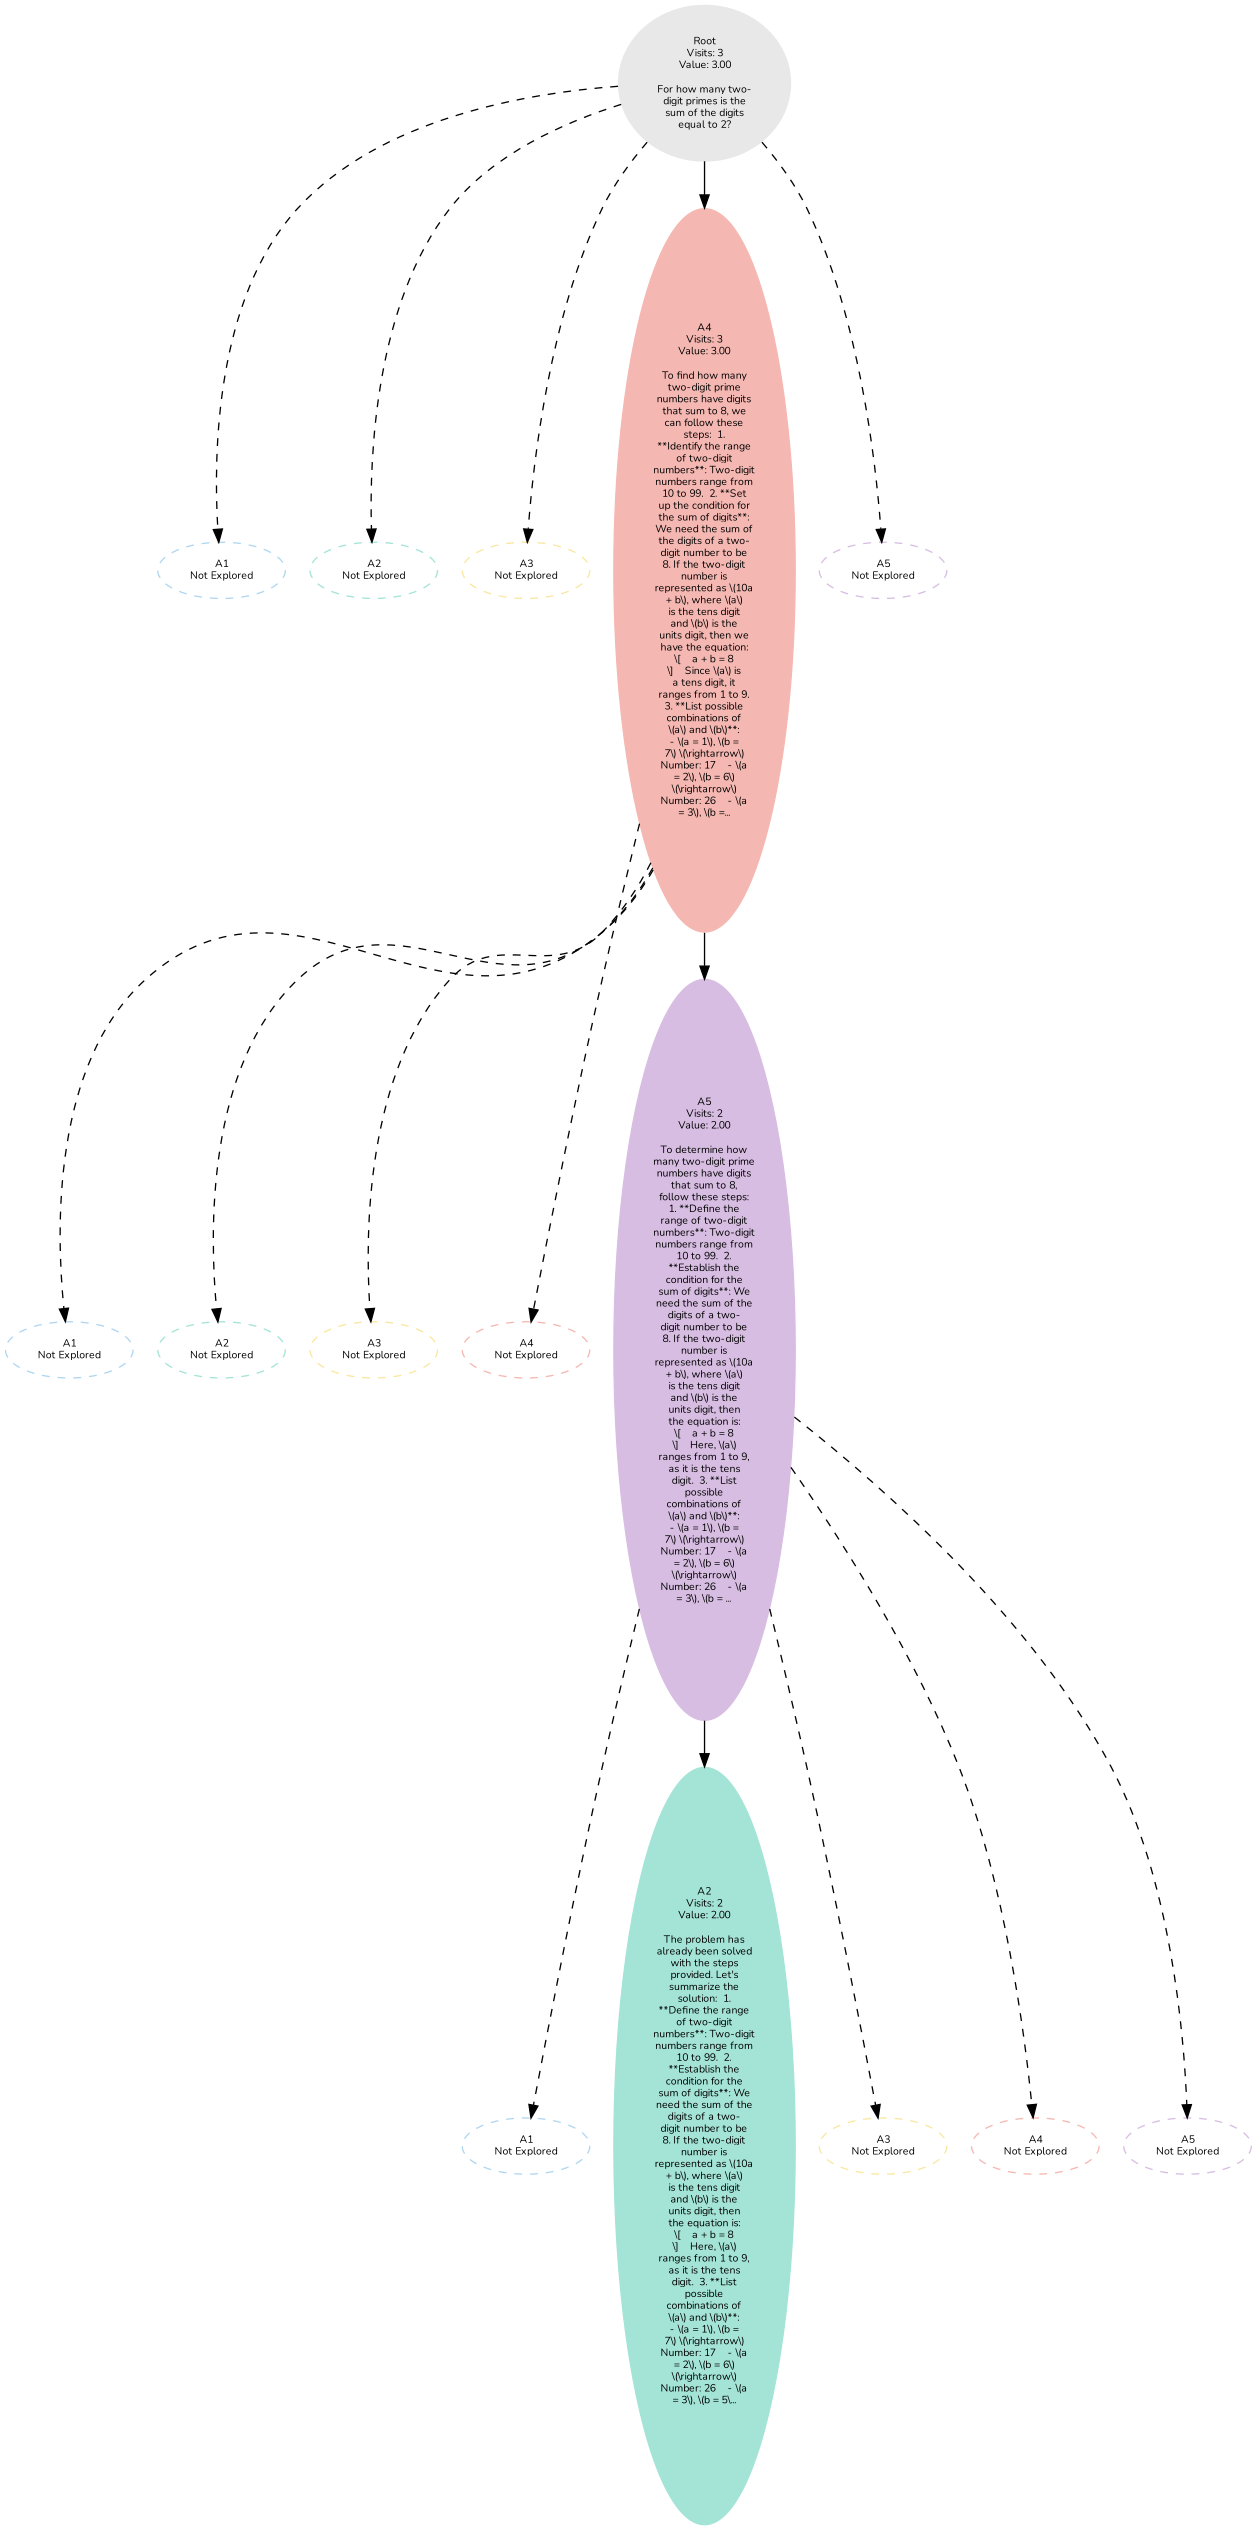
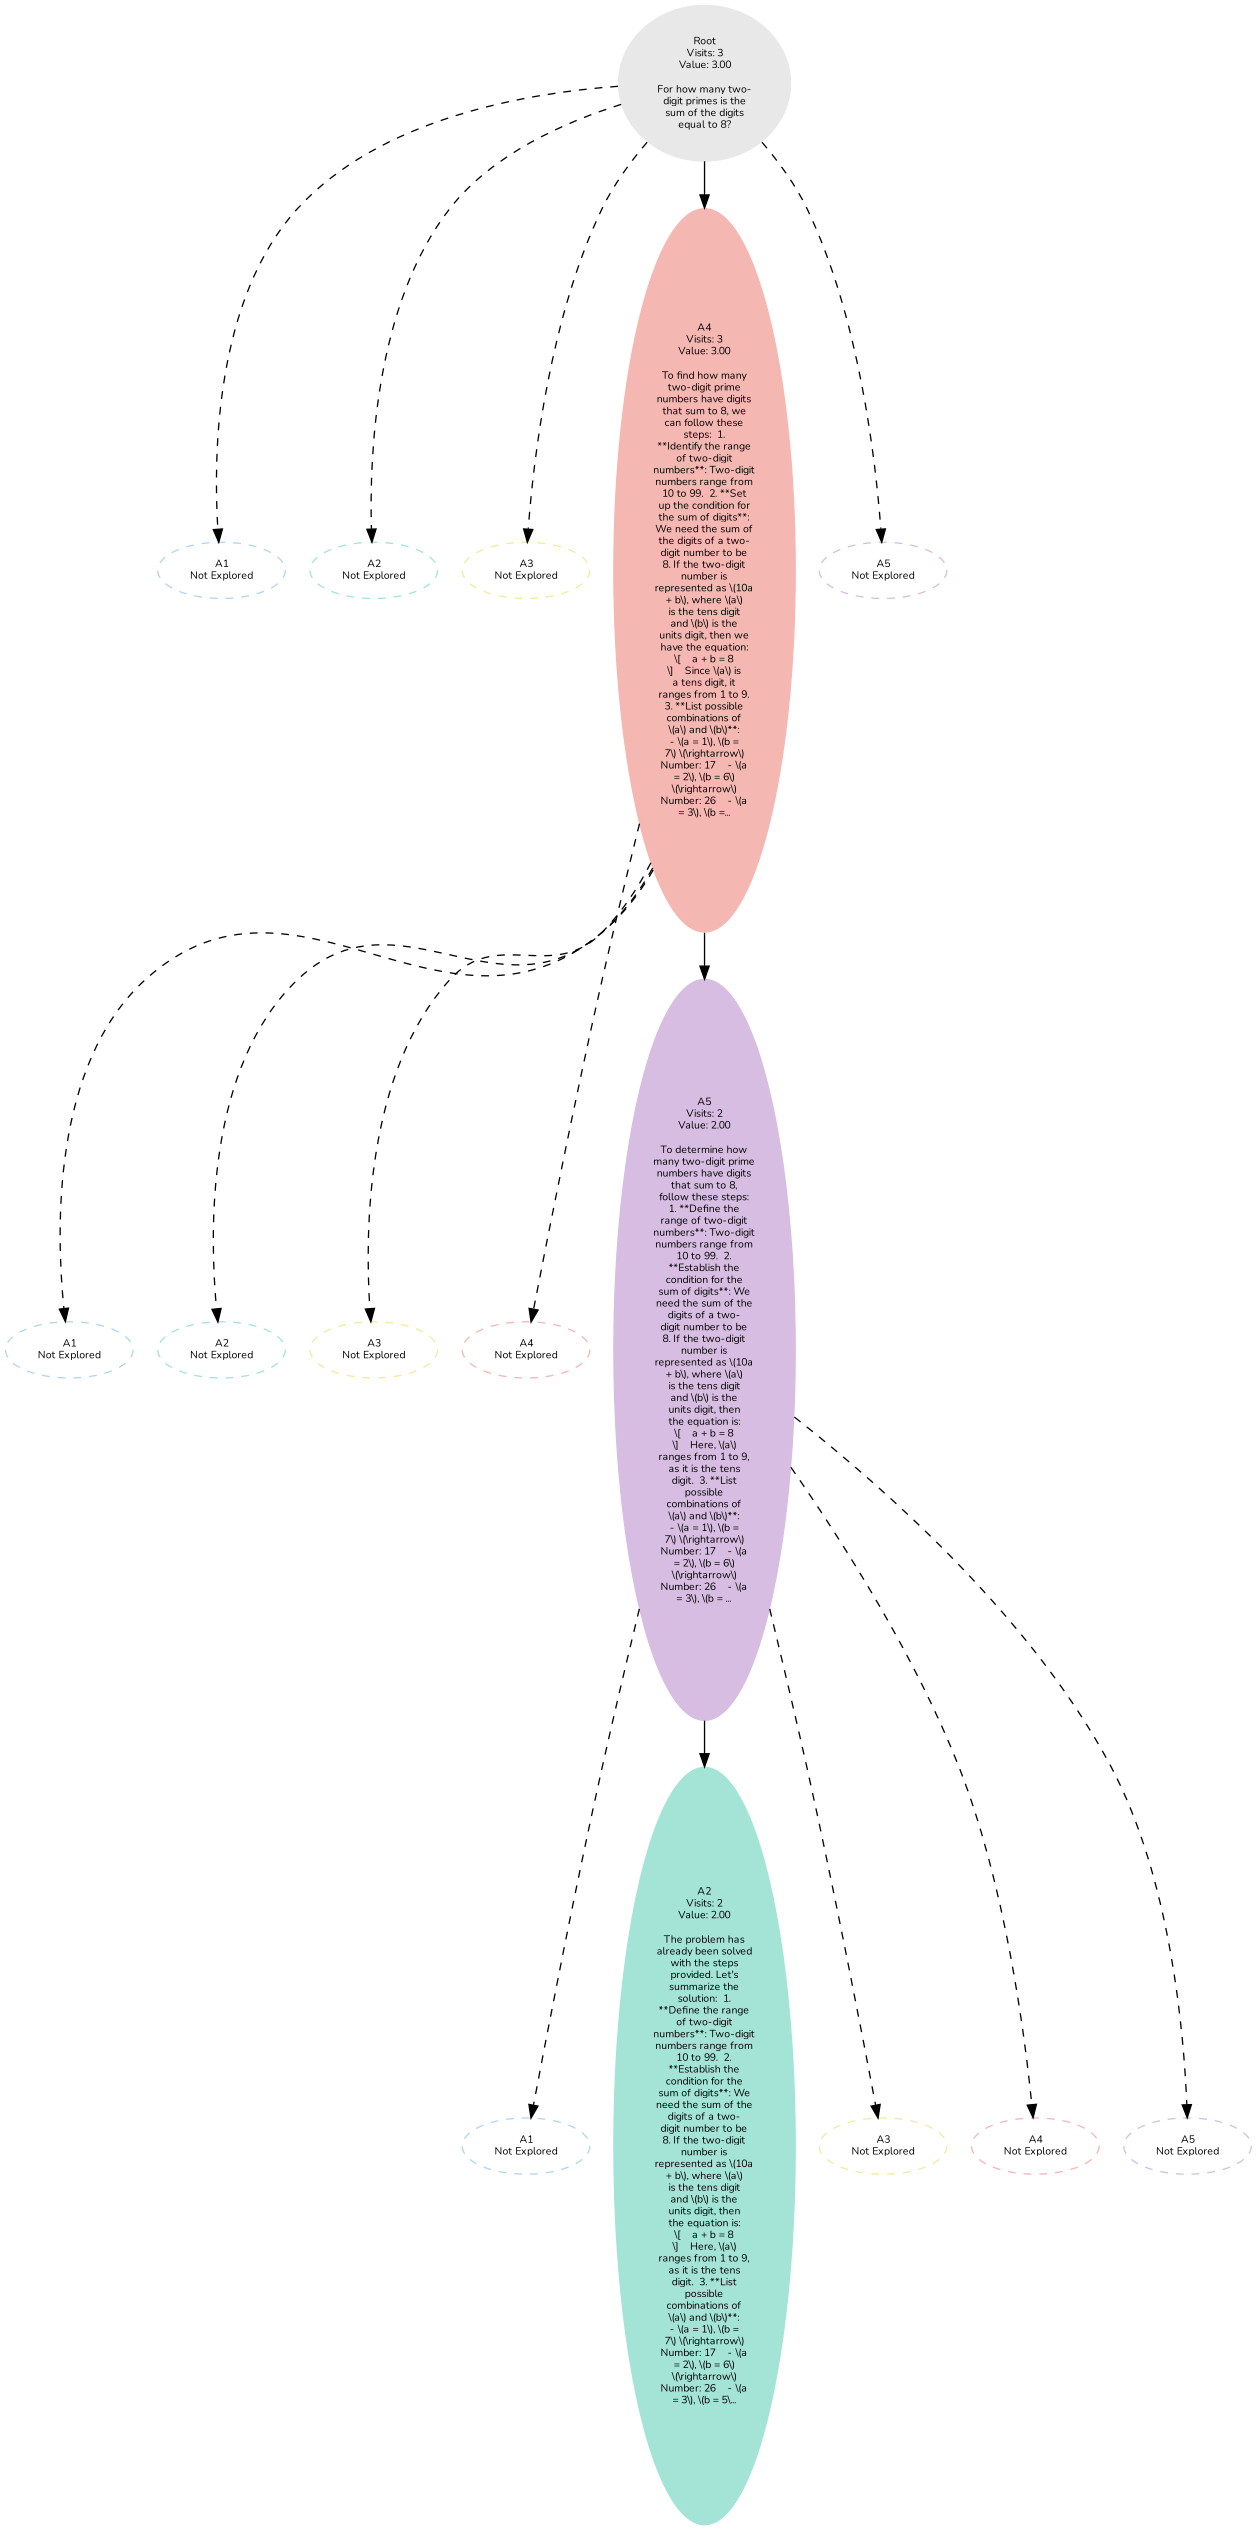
(705, 125) -> (705, 125)
